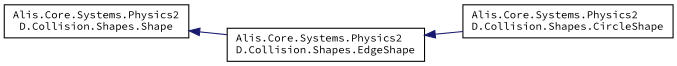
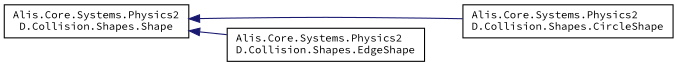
(449, 33) -> (331, 17)
